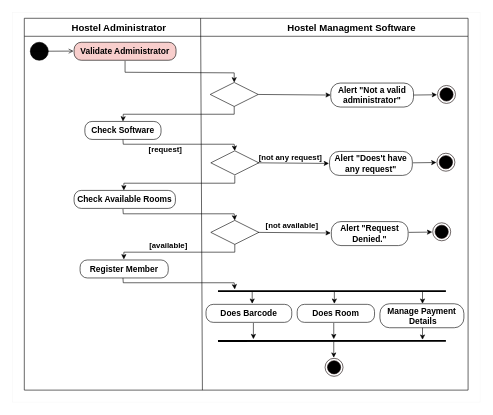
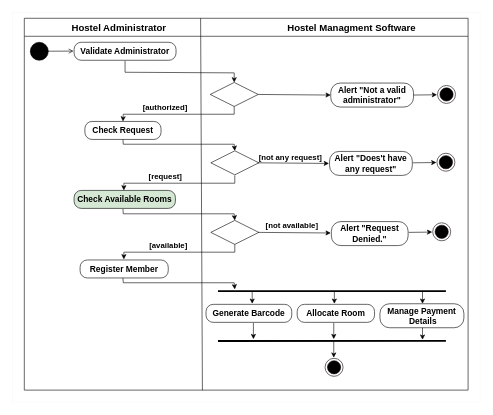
(125, 51) -> (125, 51)
none -> (165, 108)
(123, 131) -> (123, 131)
(166, 150) -> (166, 177)
(125, 200) -> (125, 200)
(249, 314) -> (249, 314)
(336, 314) -> (336, 314)
